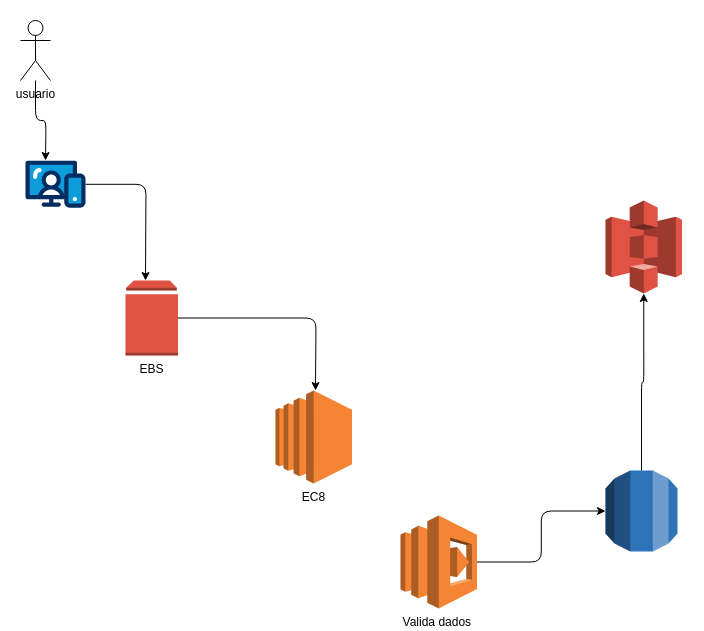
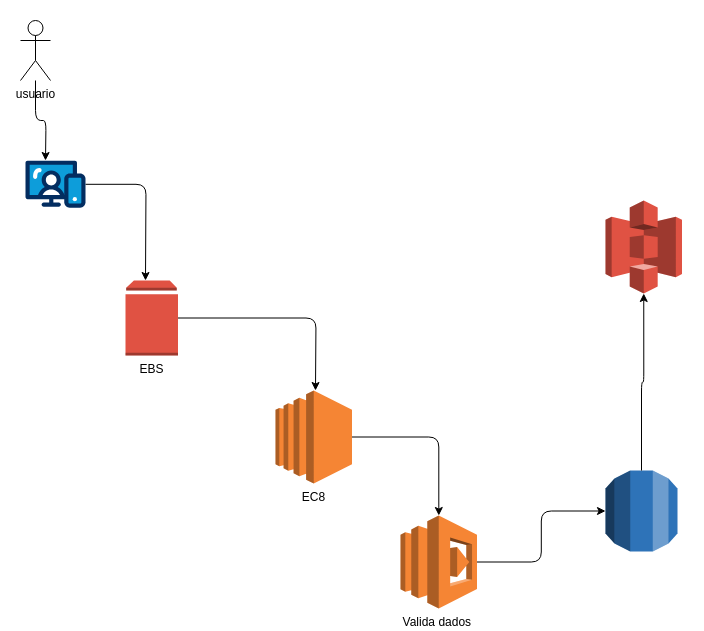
none -> (427, 437)
